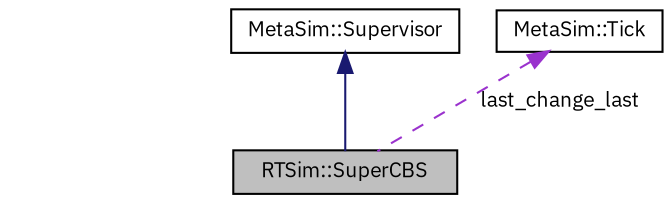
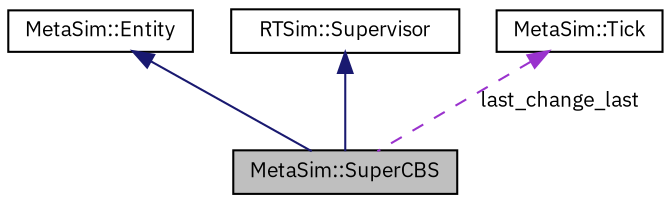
none -> (101, 31)
(345, 31) -> (345, 31)
(345, 172) -> (345, 172)
